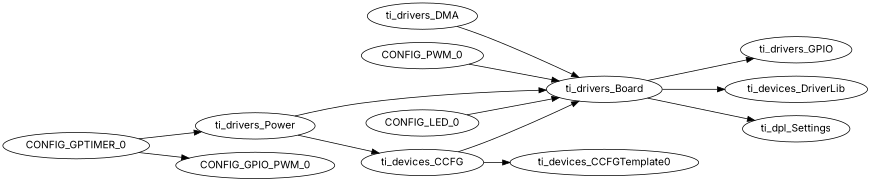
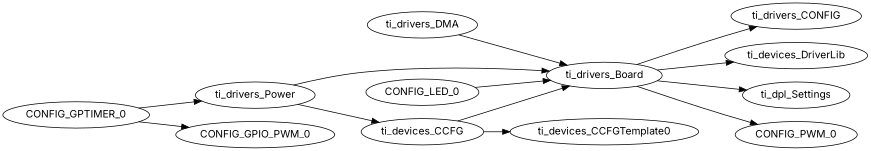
(796, 50) -> (796, 16)
(510, 72) -> (694, 105)
